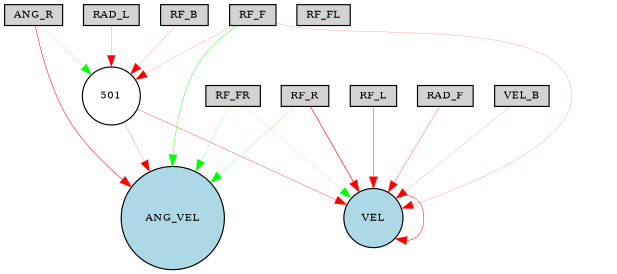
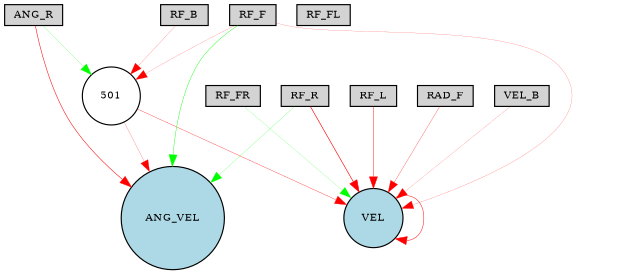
(111, 15) -> none
(215, 133) -> none
